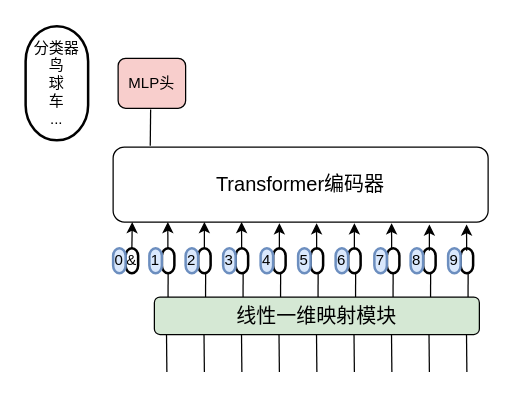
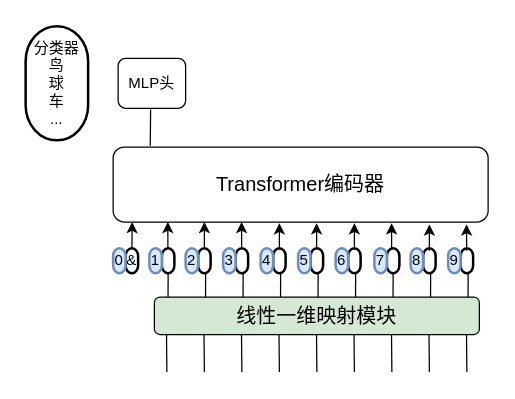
(152, 83) -> (152, 83)
